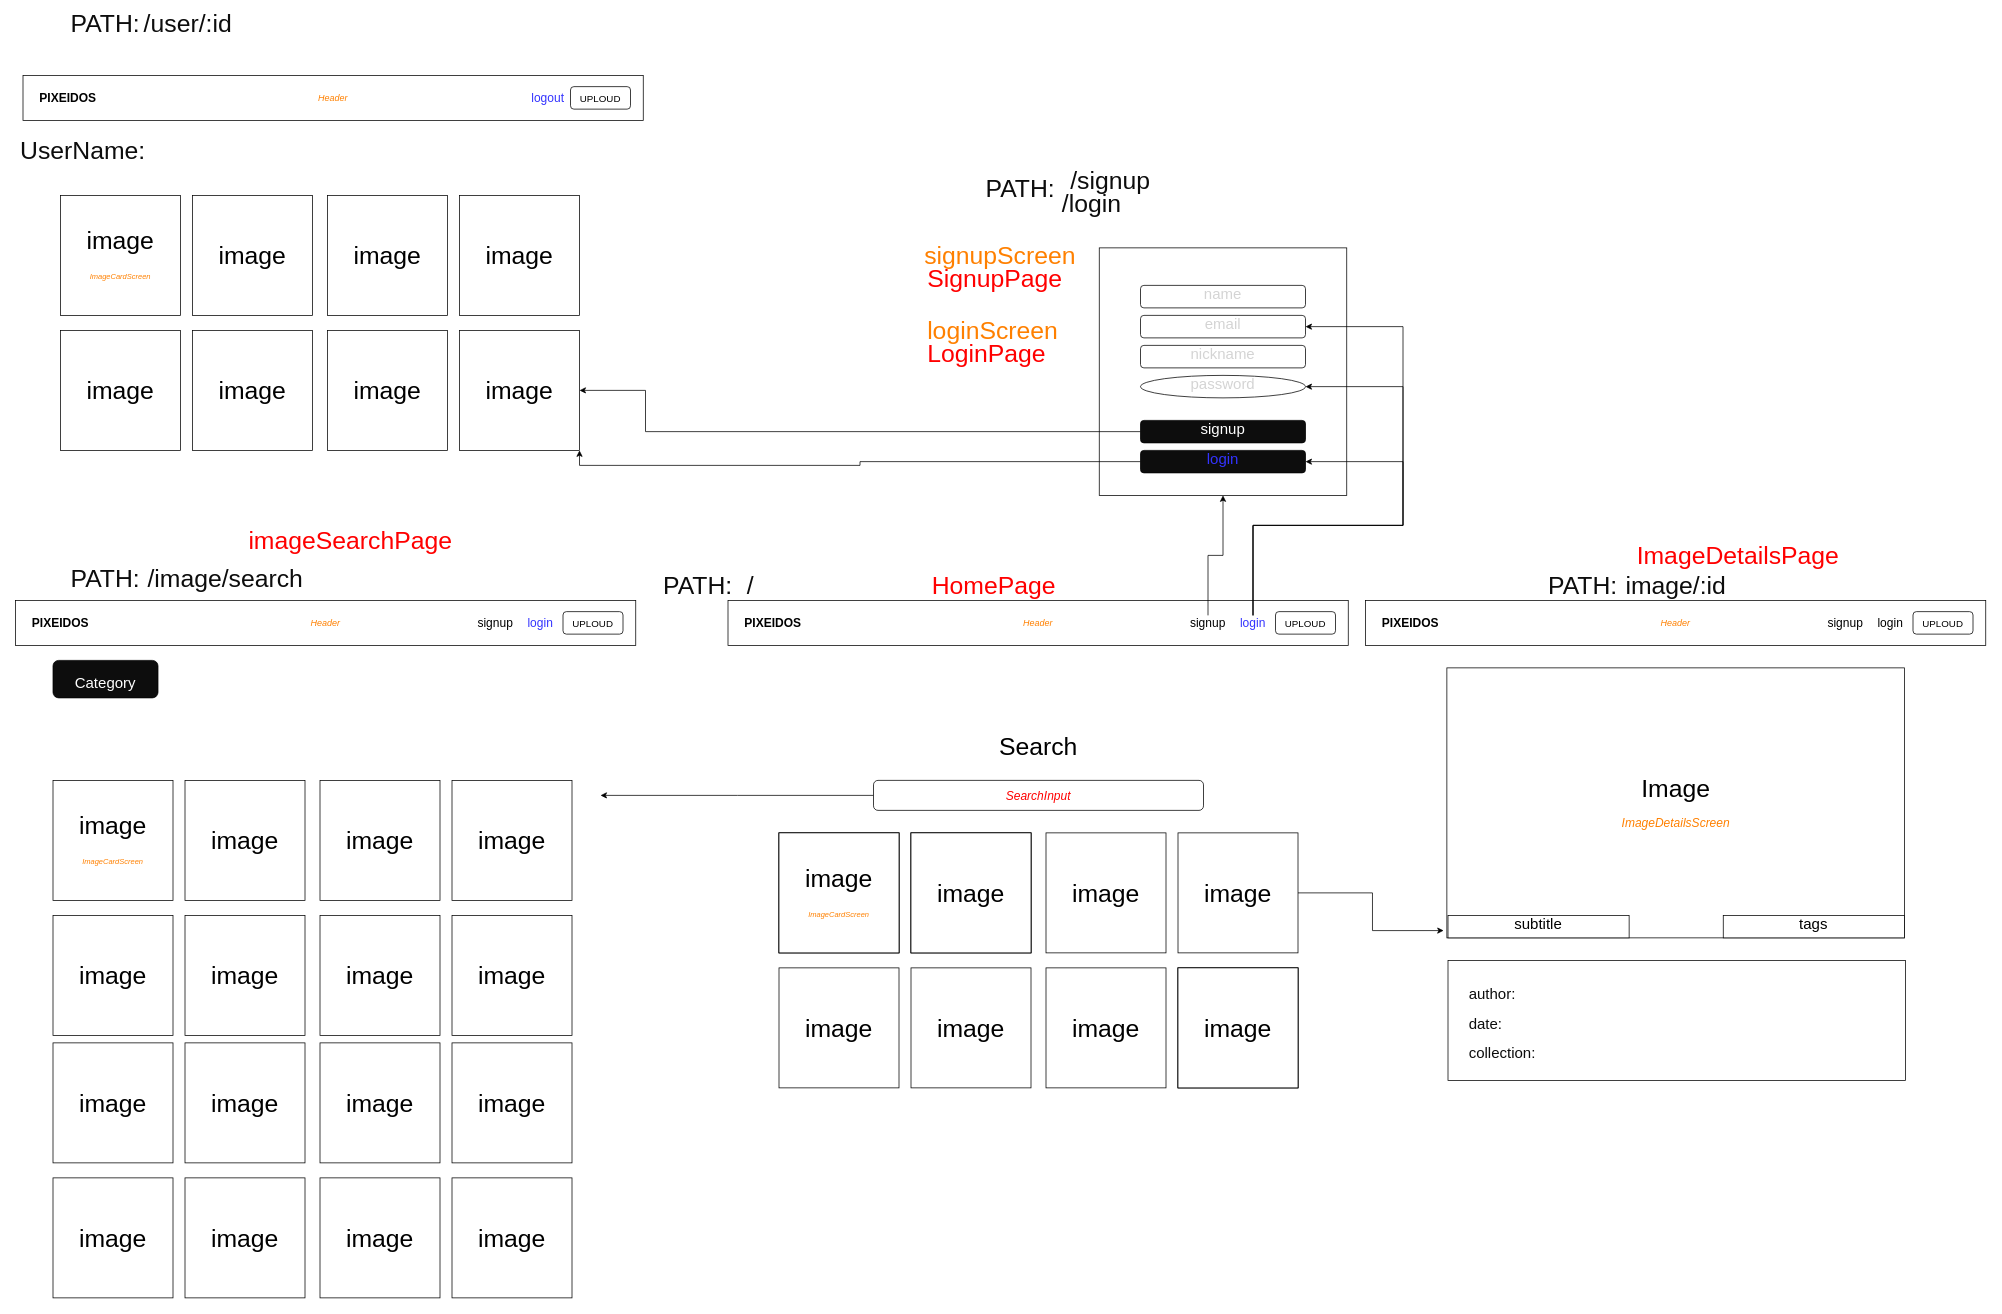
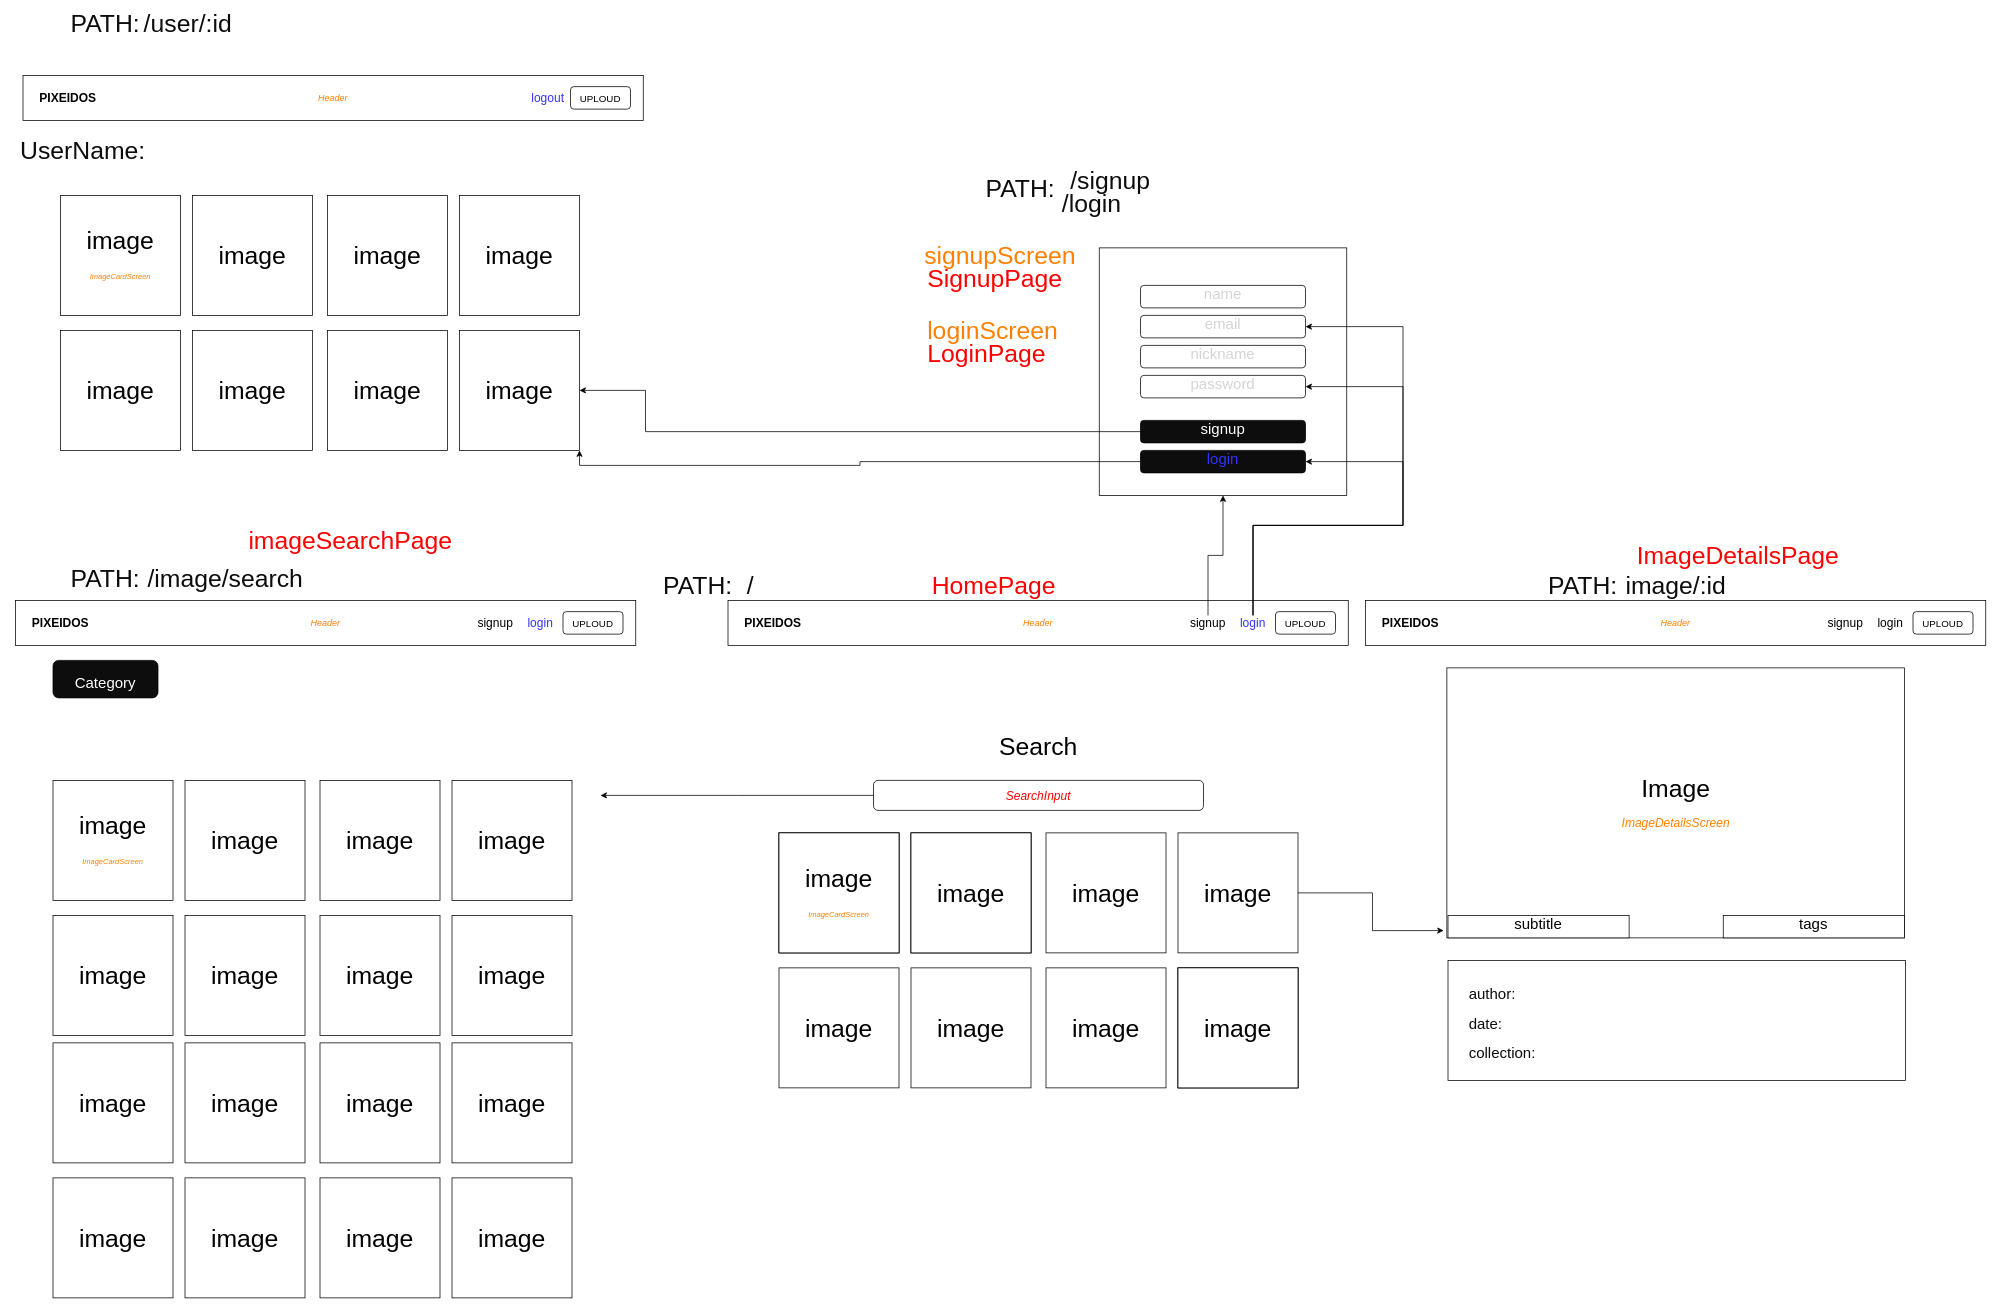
(1223, 387) -> (1223, 387)
